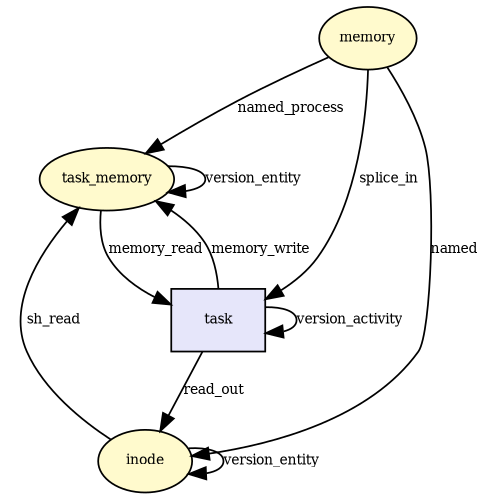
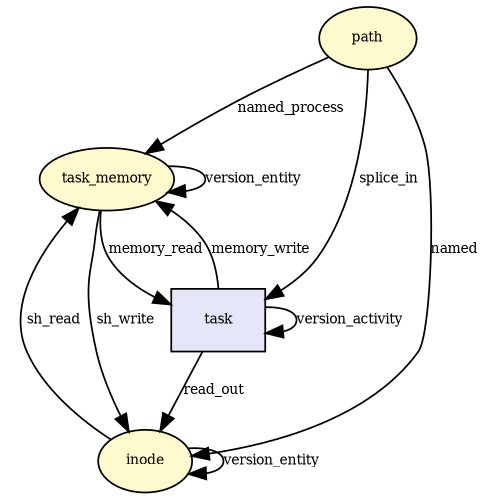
(368, 38) -> (368, 38)
none -> (90, 315)
